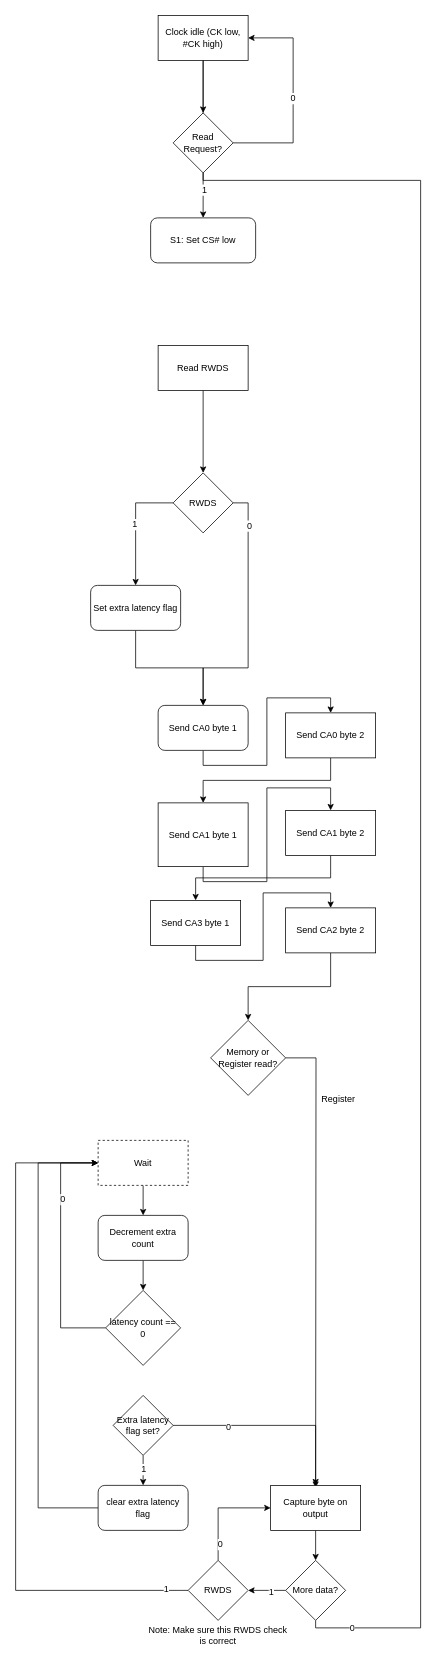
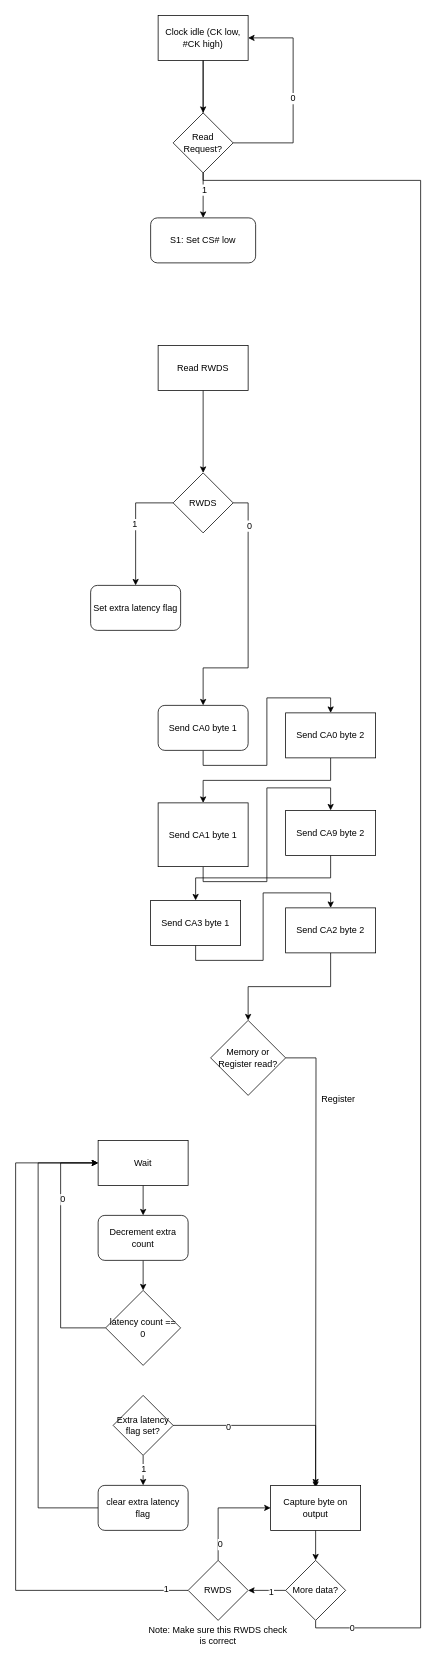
(148, 668) -> none
(330, 833) -> (330, 833)
(143, 1163) -> (143, 1163)
